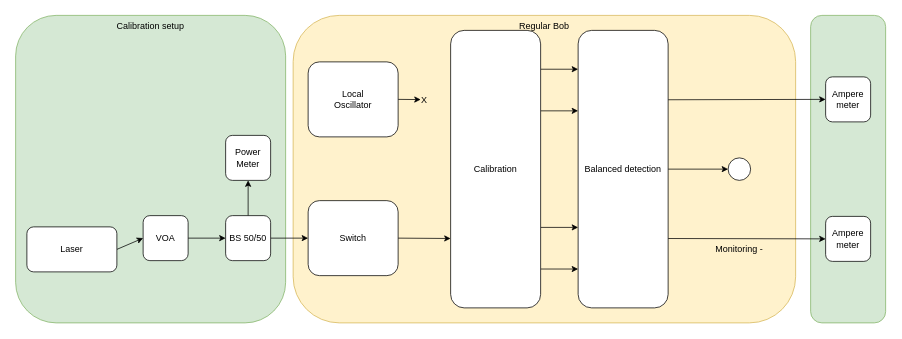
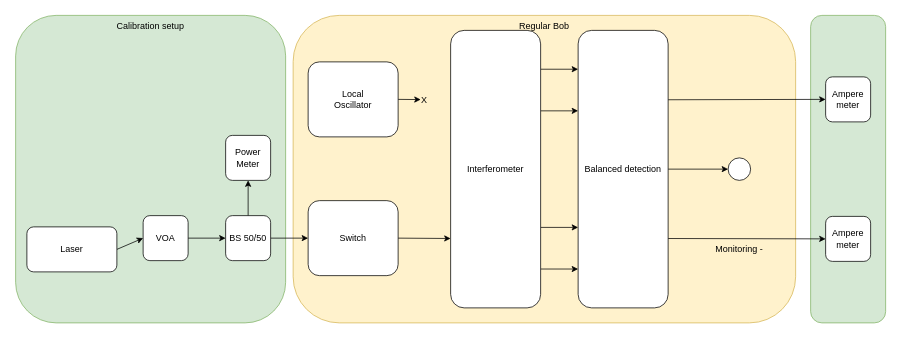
(495, 169) -> (495, 169)
